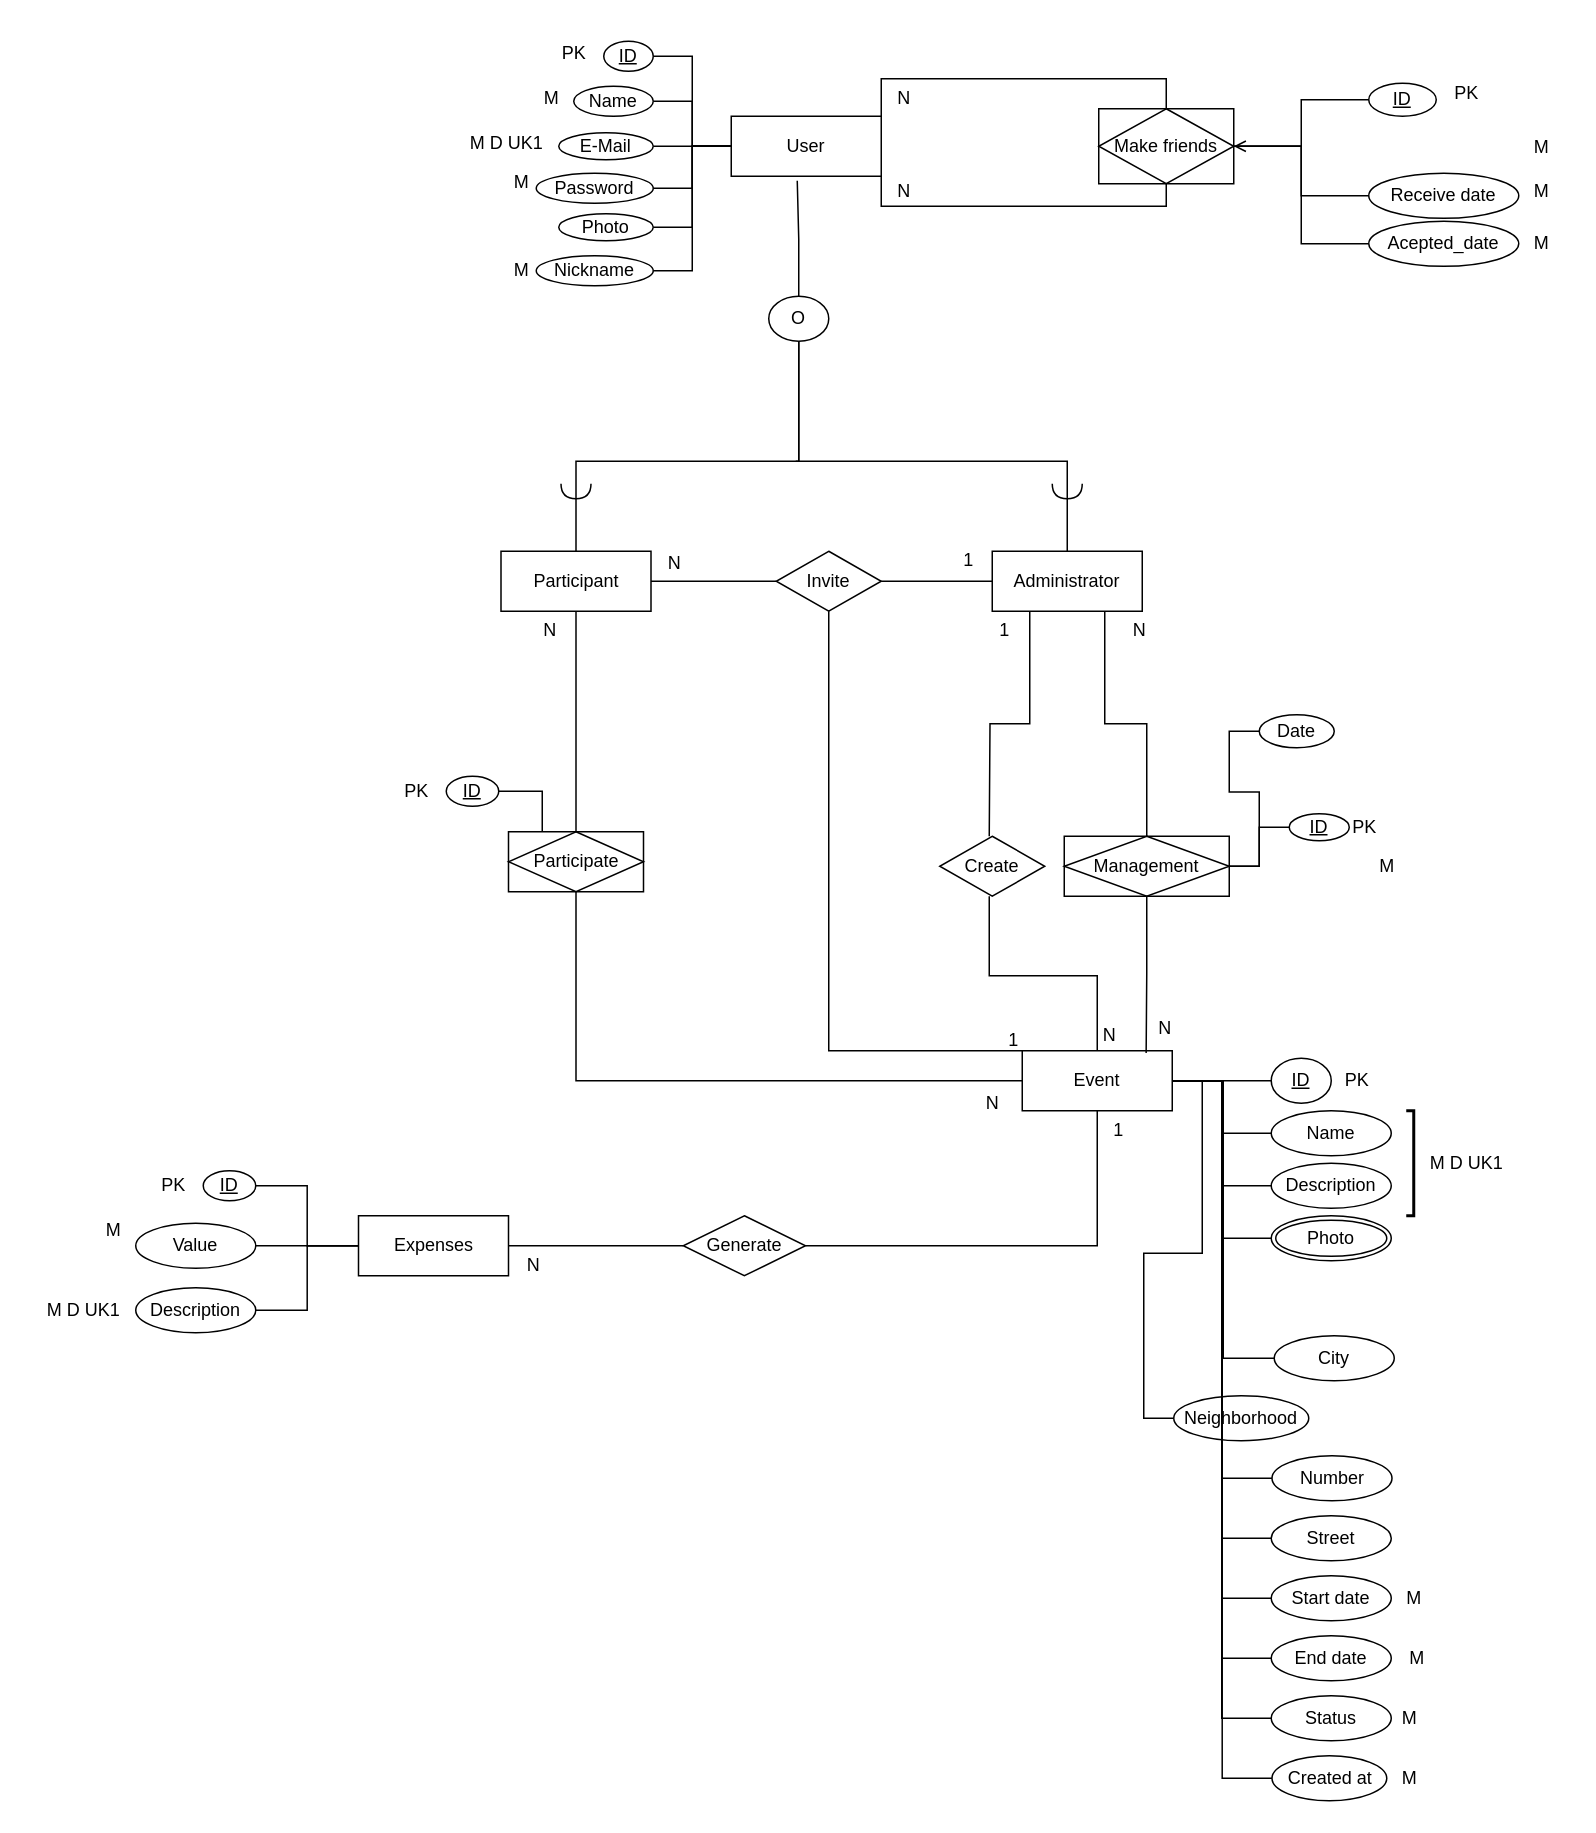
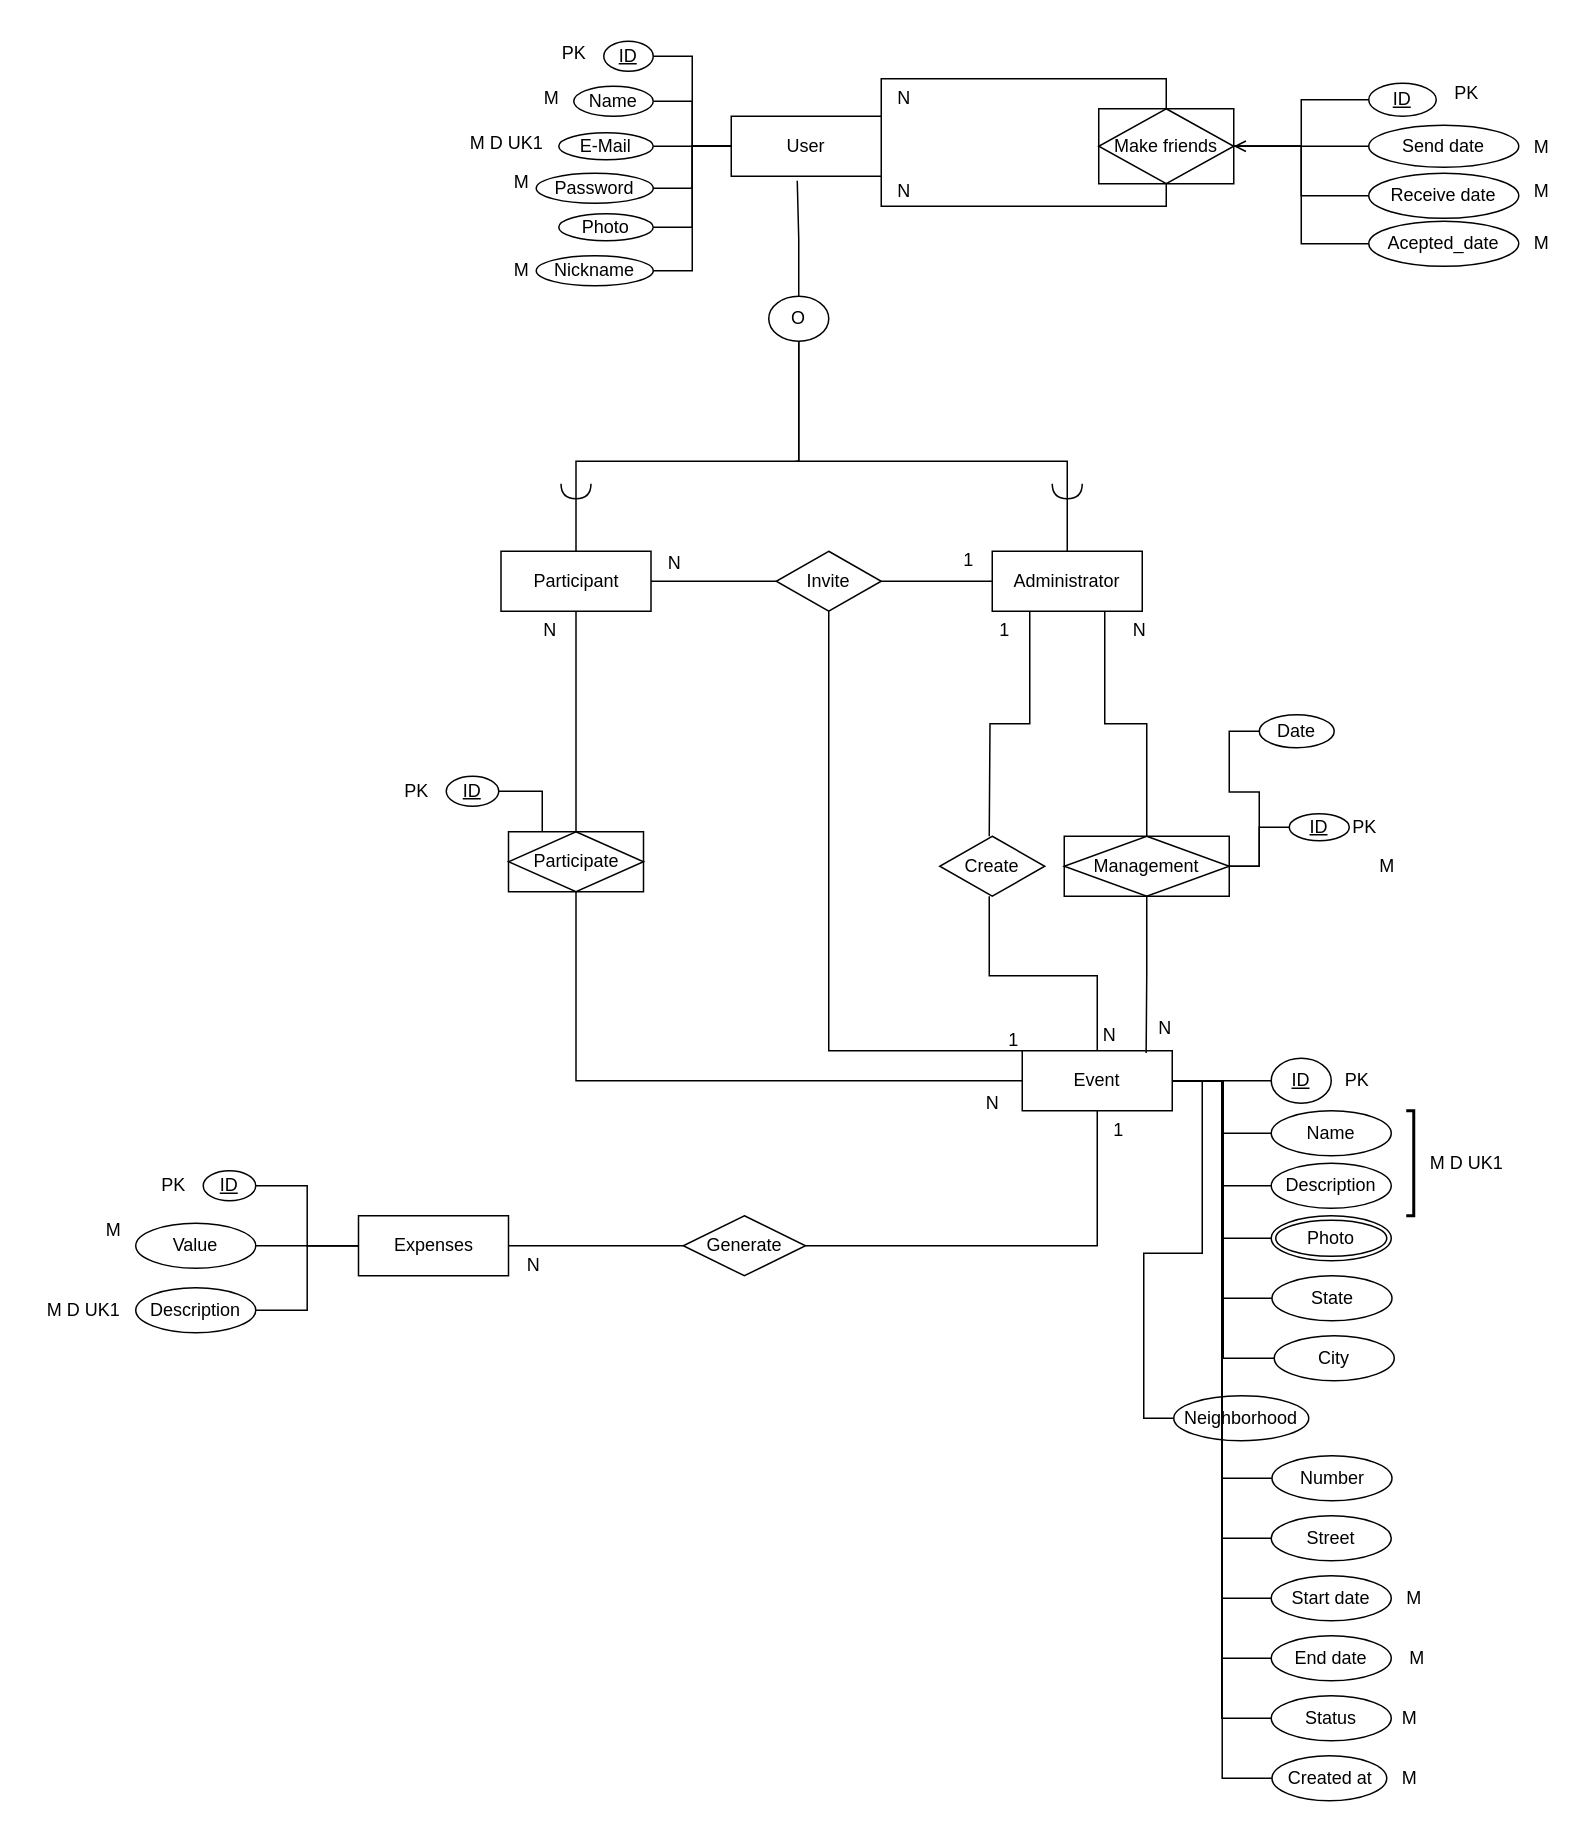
none -> (1337, 146)
none -> (1444, 146)
none -> (1249, 1298)
none -> (1332, 1298)
